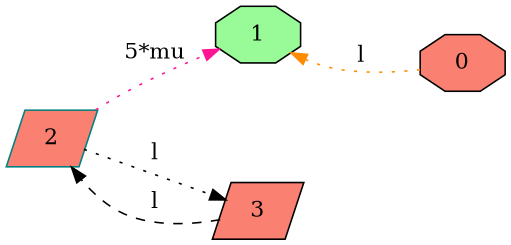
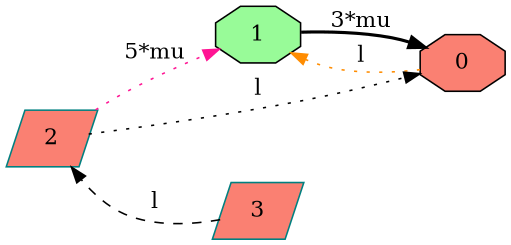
none -> (356, 33)
(147, 172) -> (248, 111)
(258, 211) -> (258, 211)
